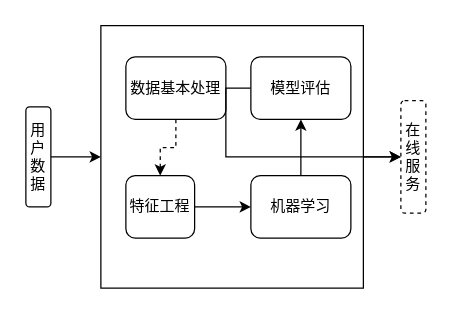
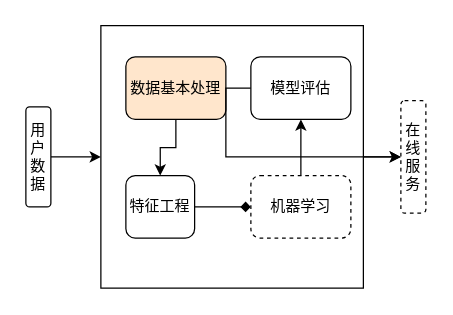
(176, 88) -> (176, 88)
(173, 148) -> (173, 148)
(241, 207) -> (240, 207)
(301, 207) -> (301, 207)
